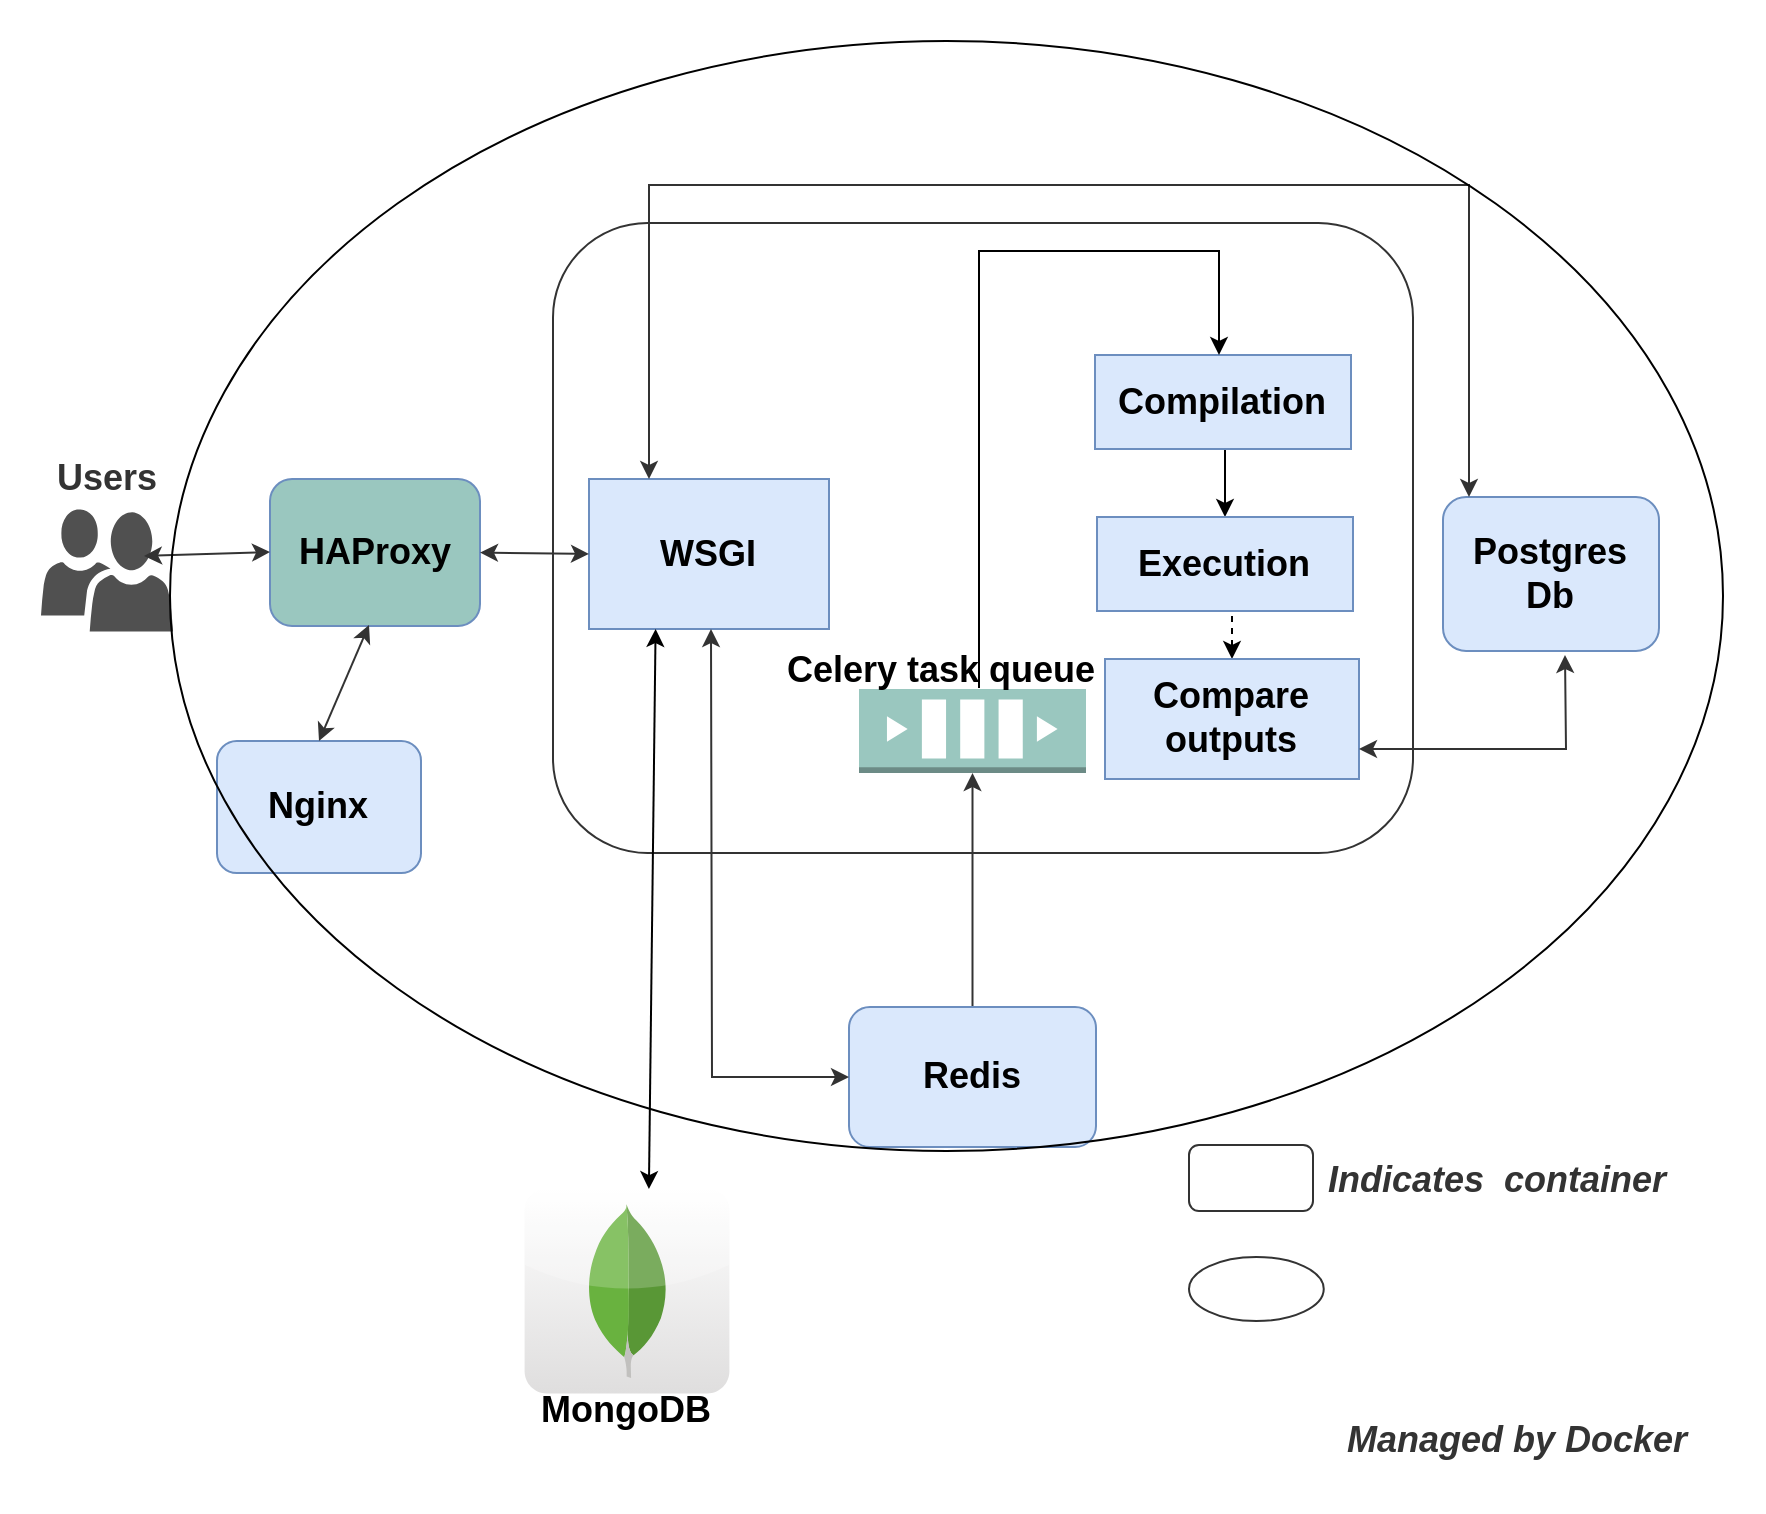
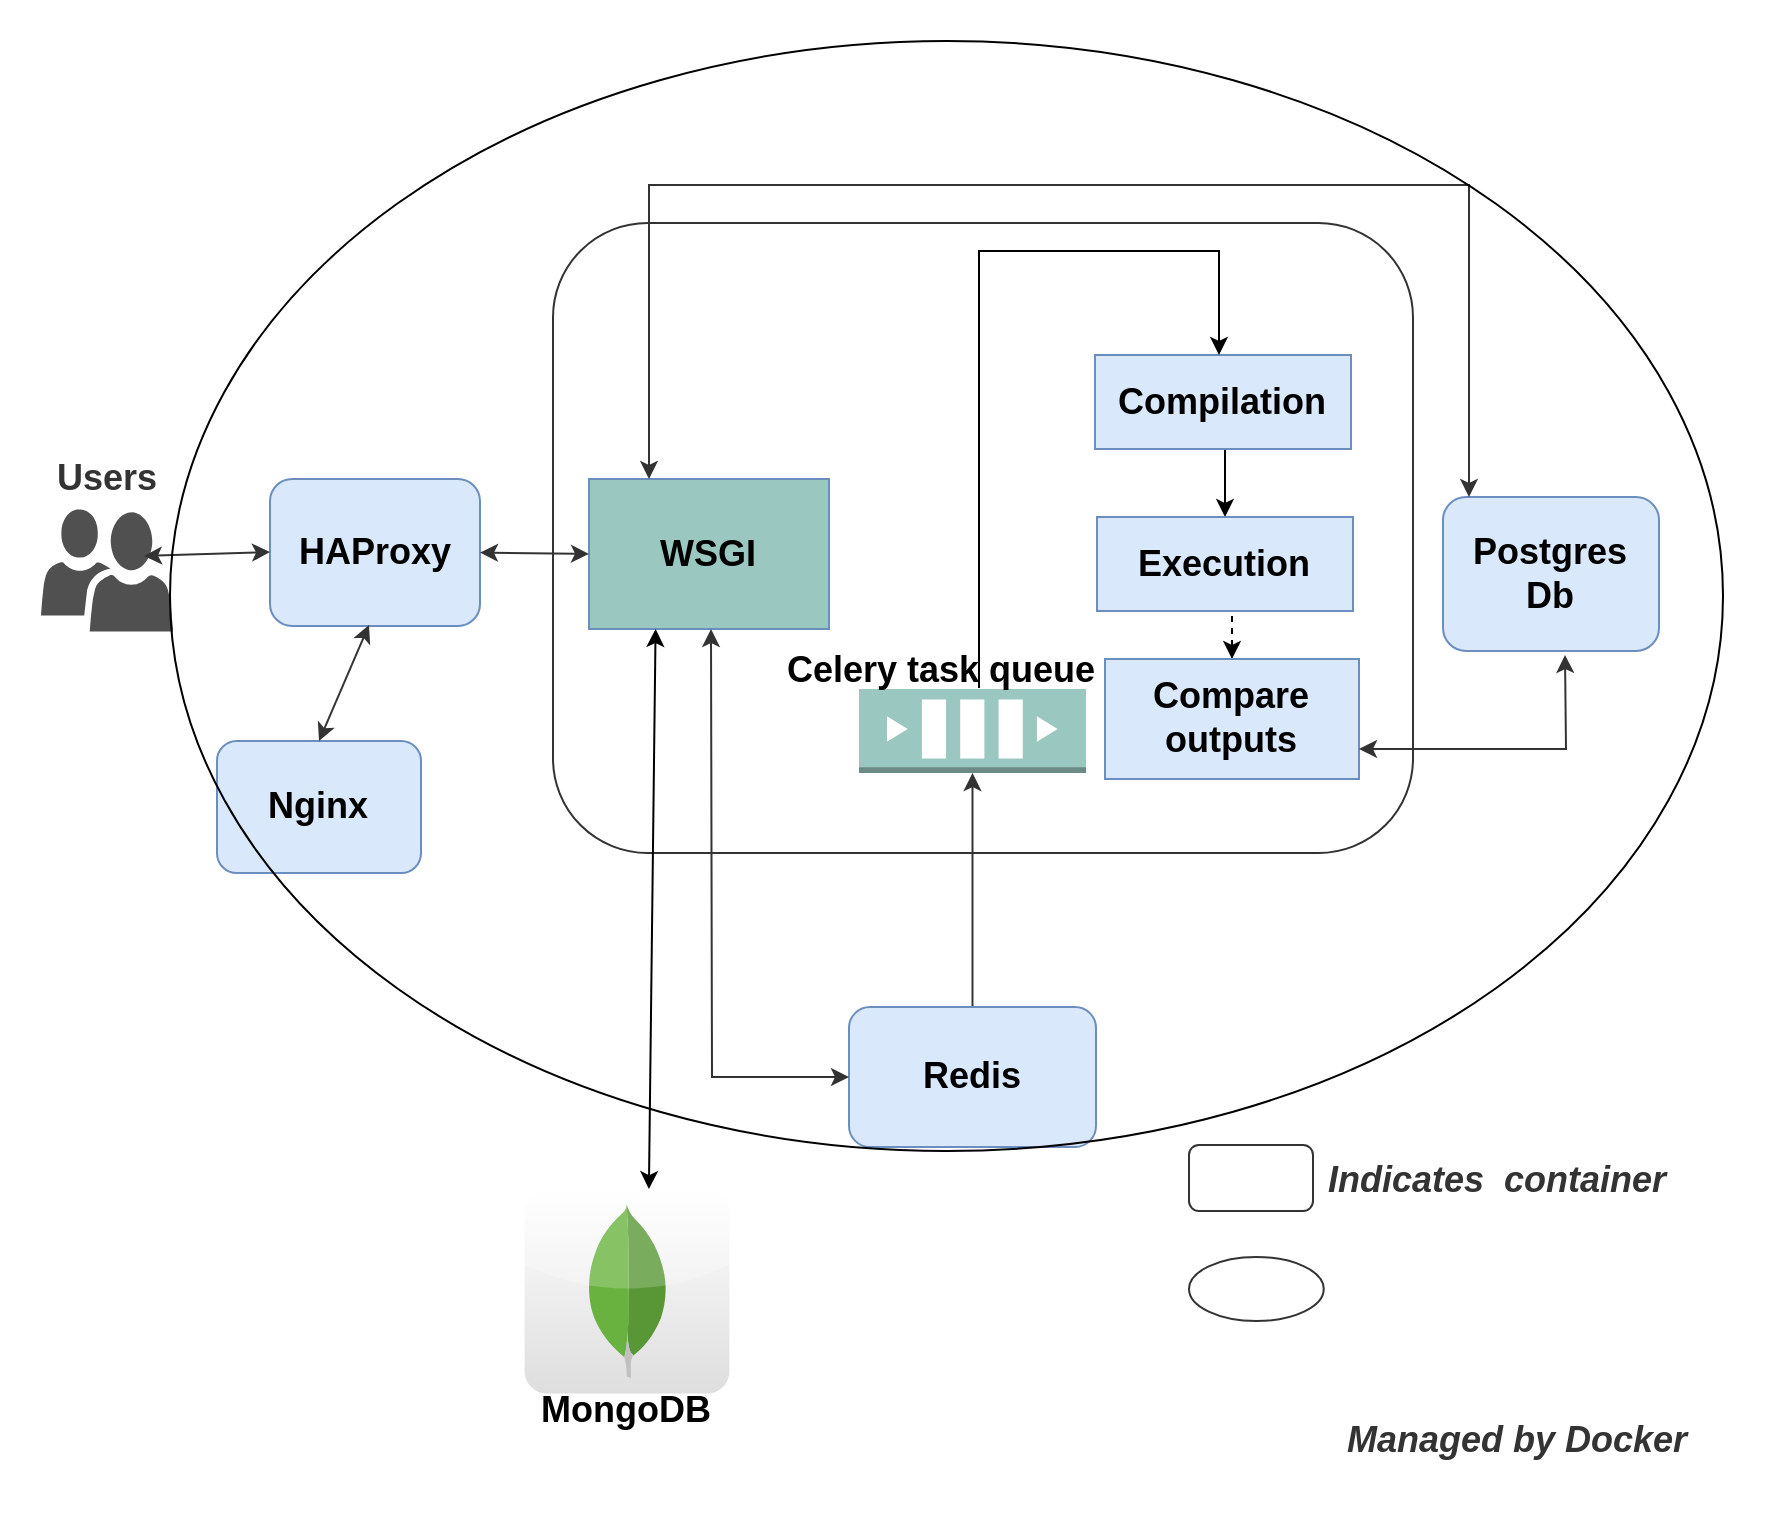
(375, 553) -> (375, 553)
(709, 554) -> (709, 554)
